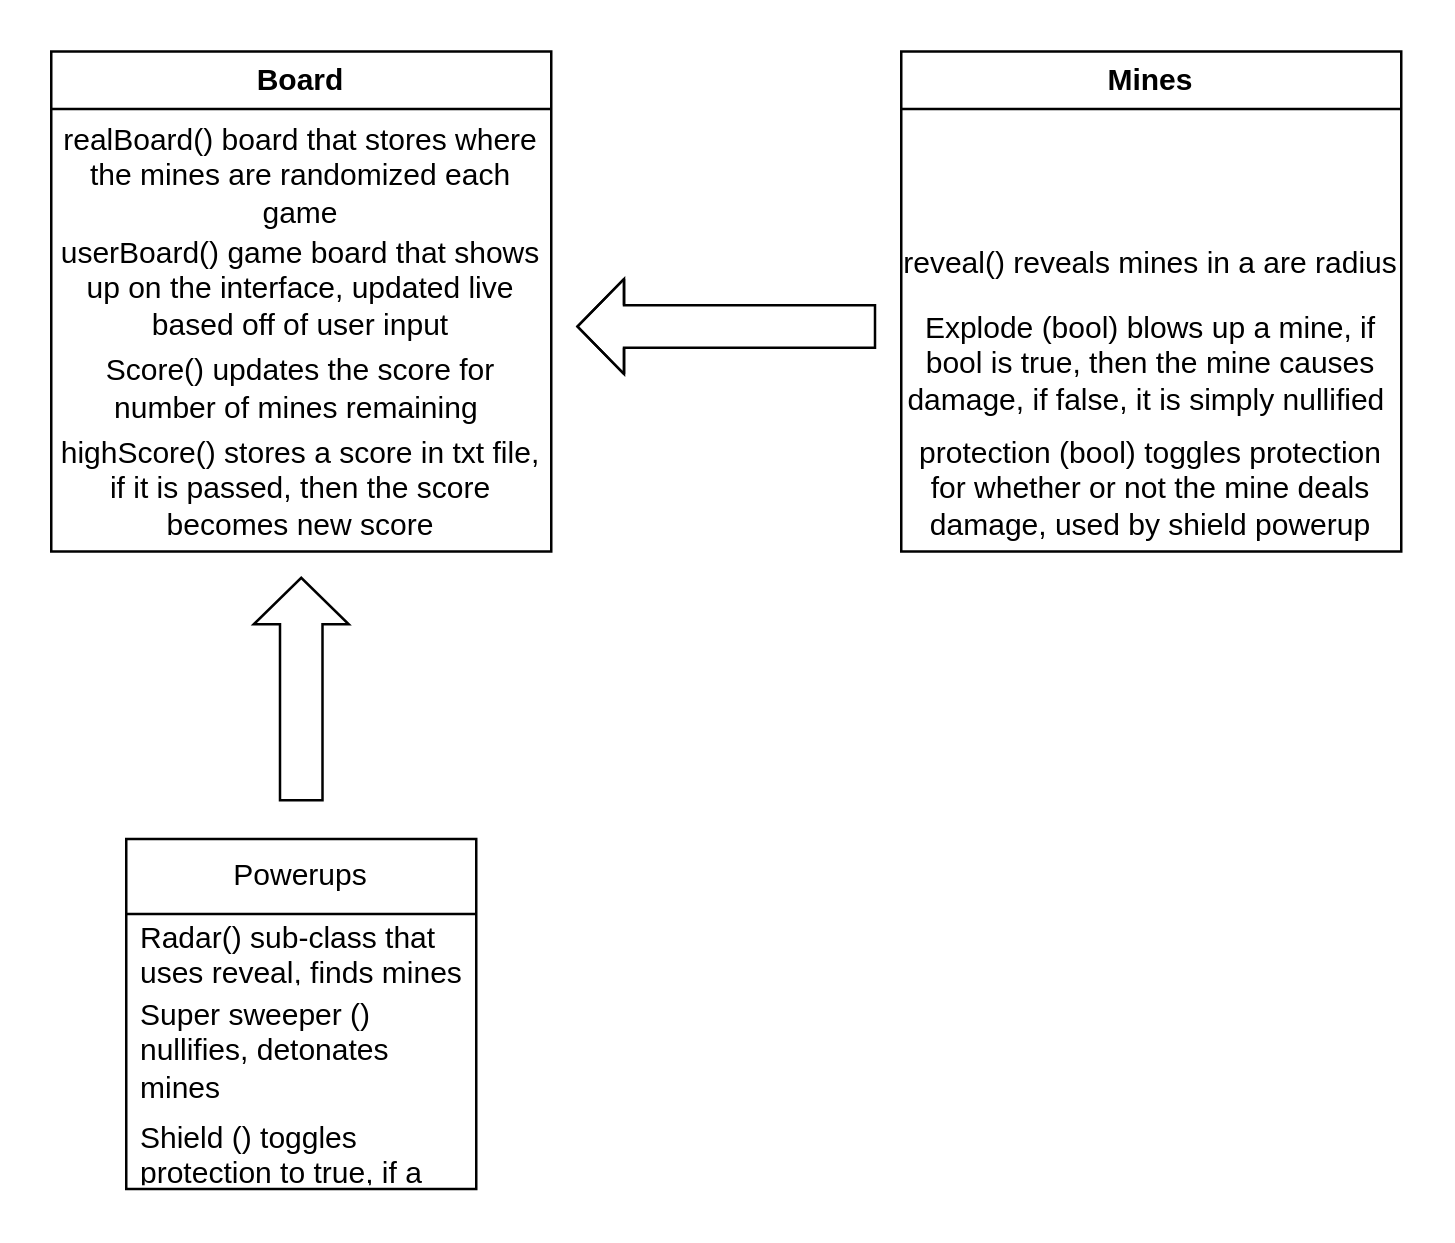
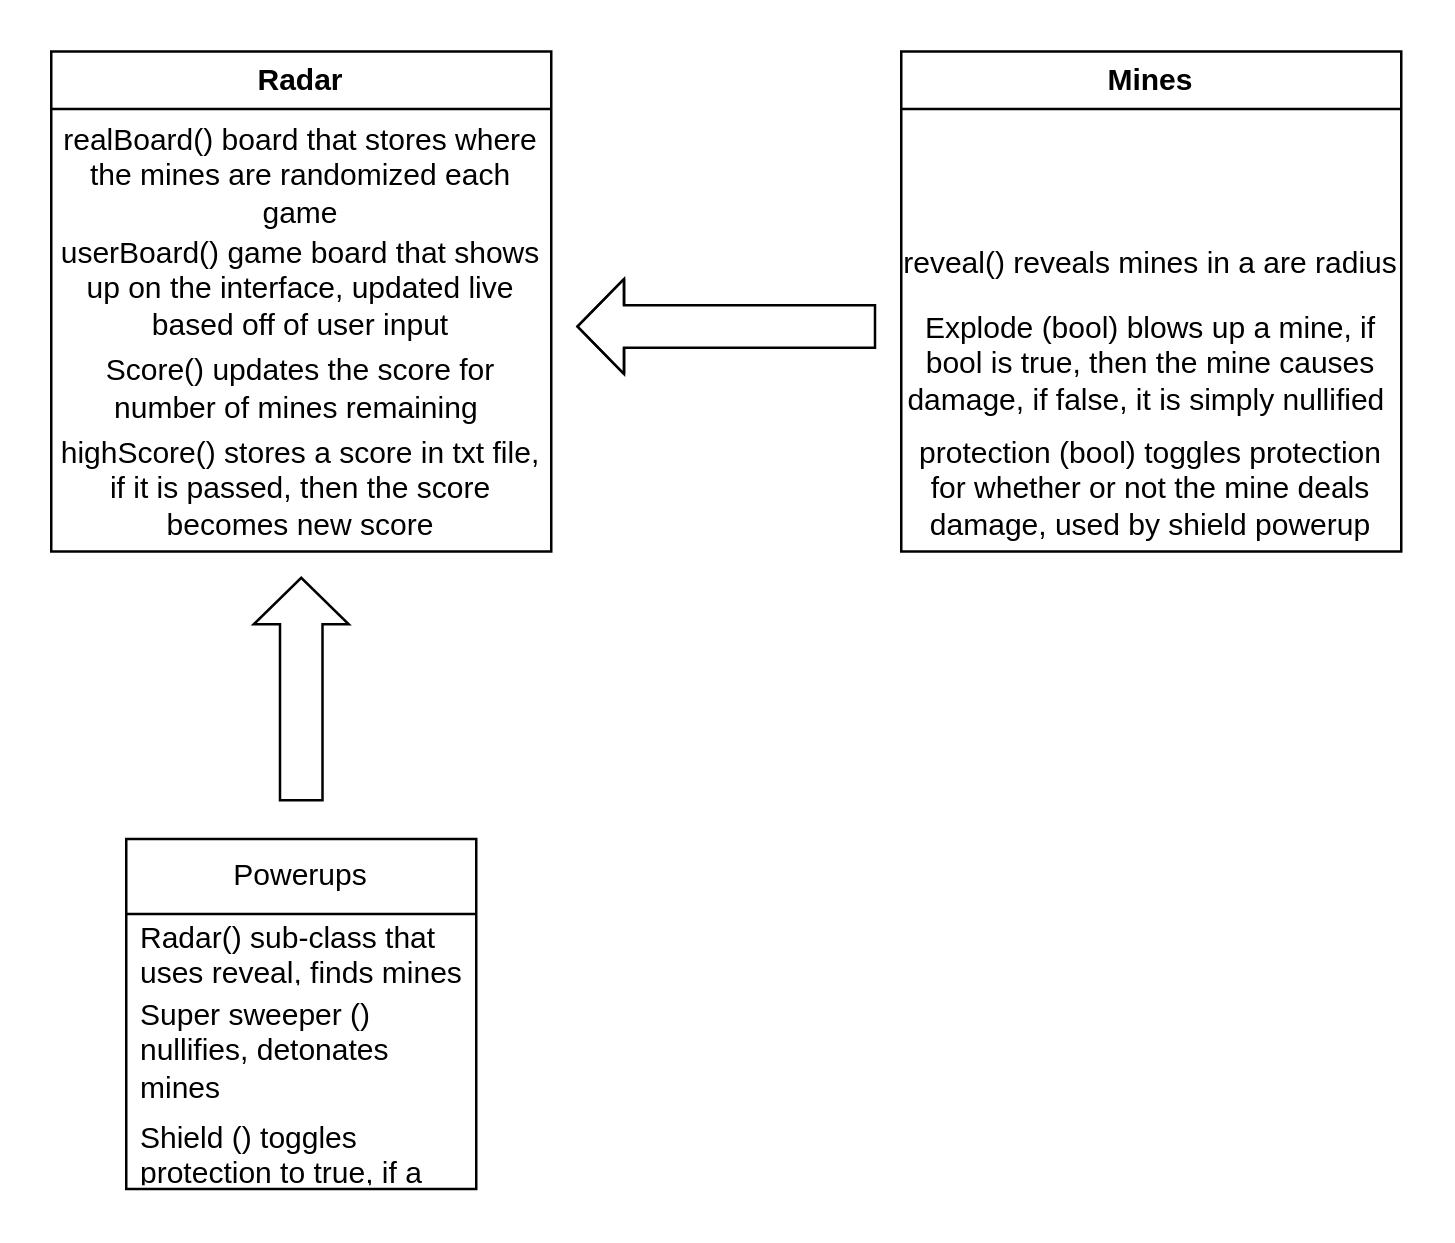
(301, 81) -> (301, 81)
